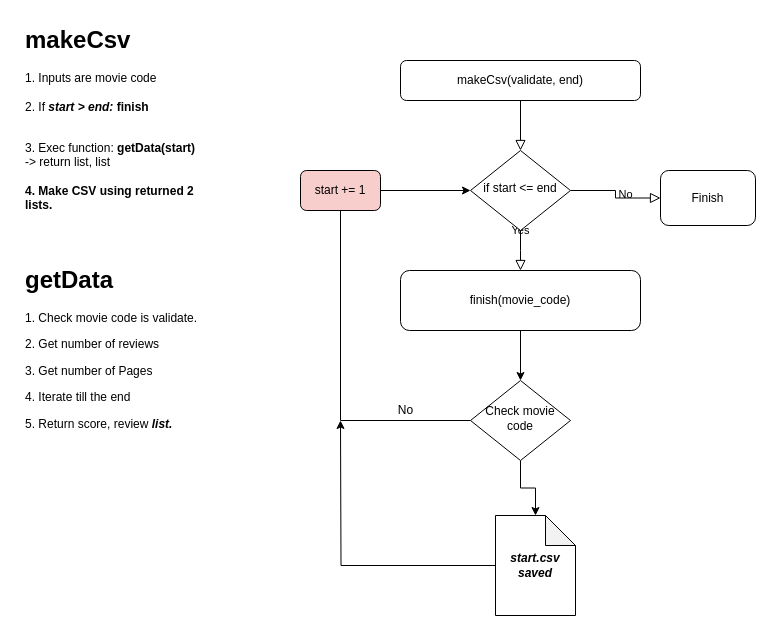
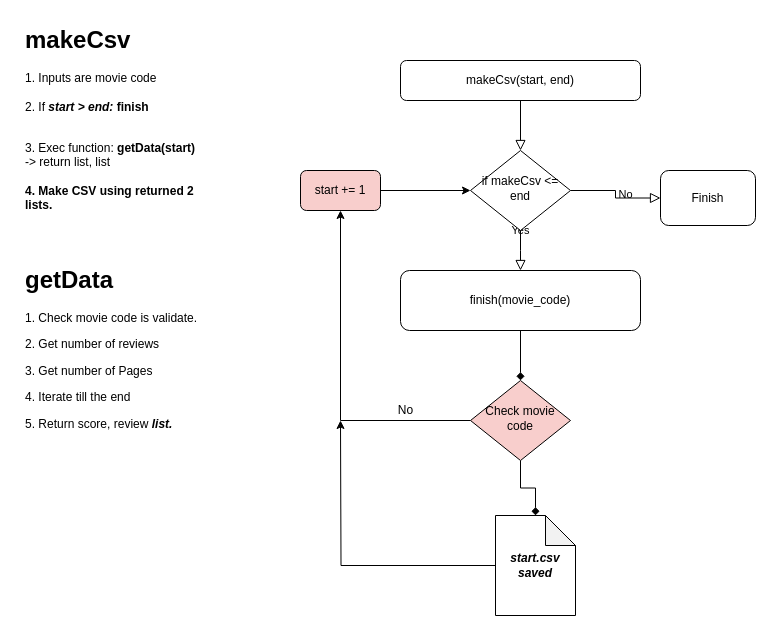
(521, 81) -> (521, 81)
(521, 189) -> (521, 189)
(341, 216) -> (341, 218)
(521, 372) -> (521, 372)
(521, 421) -> (521, 421)
(536, 507) -> (536, 506)
